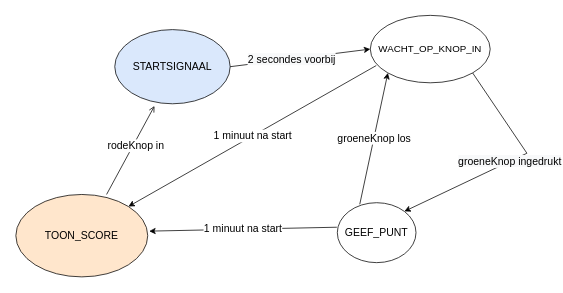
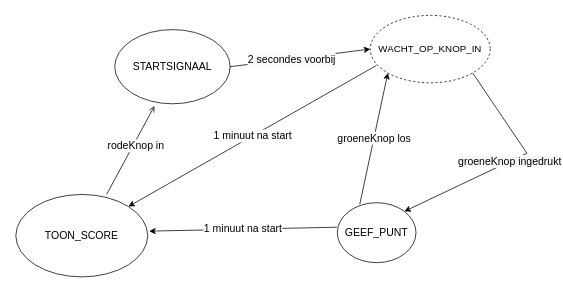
(430, 49) -> (430, 49)
(172, 67) -> (172, 67)
(81, 236) -> (81, 236)
